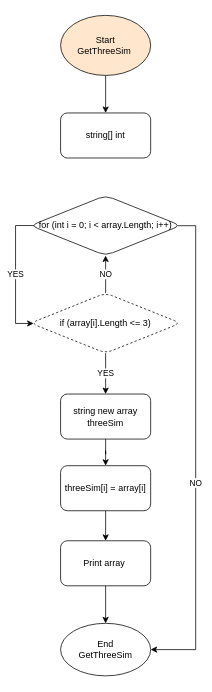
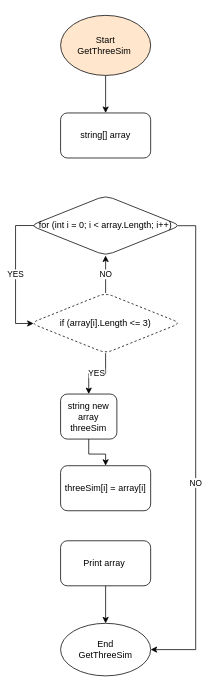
(105, 135) -> (105, 135)
(105, 416) -> (89, 416)
(105, 522) -> none
